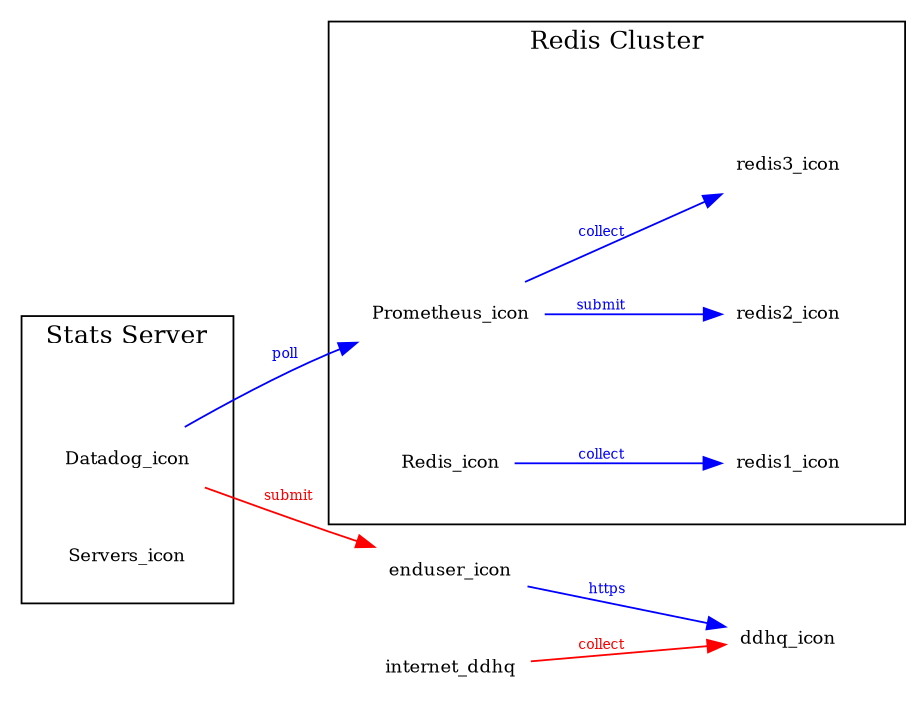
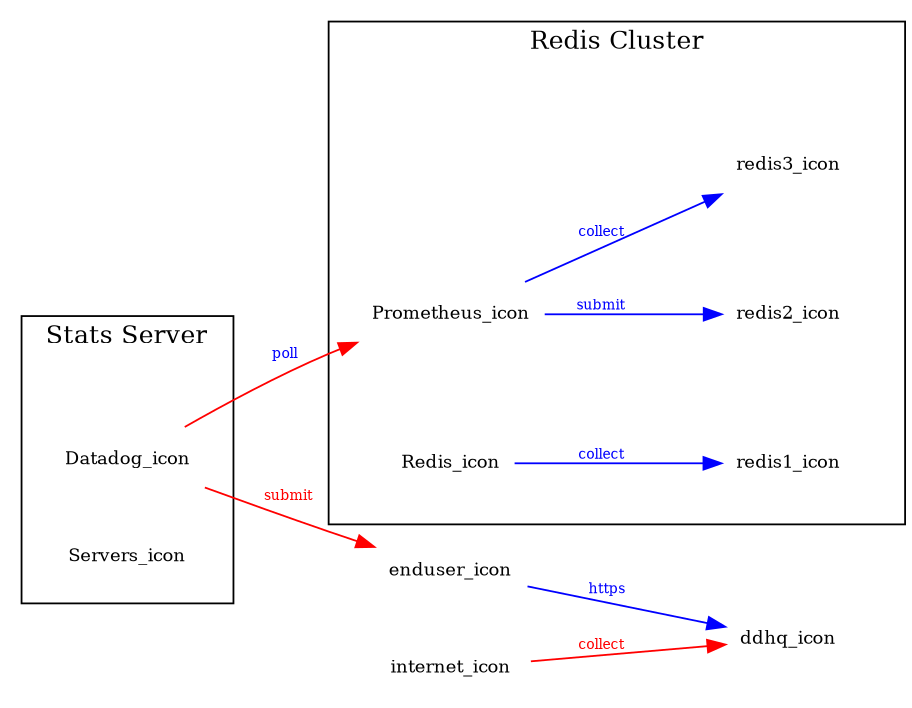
(261, 386) -> (261, 386)
(451, 668) -> (451, 668)
